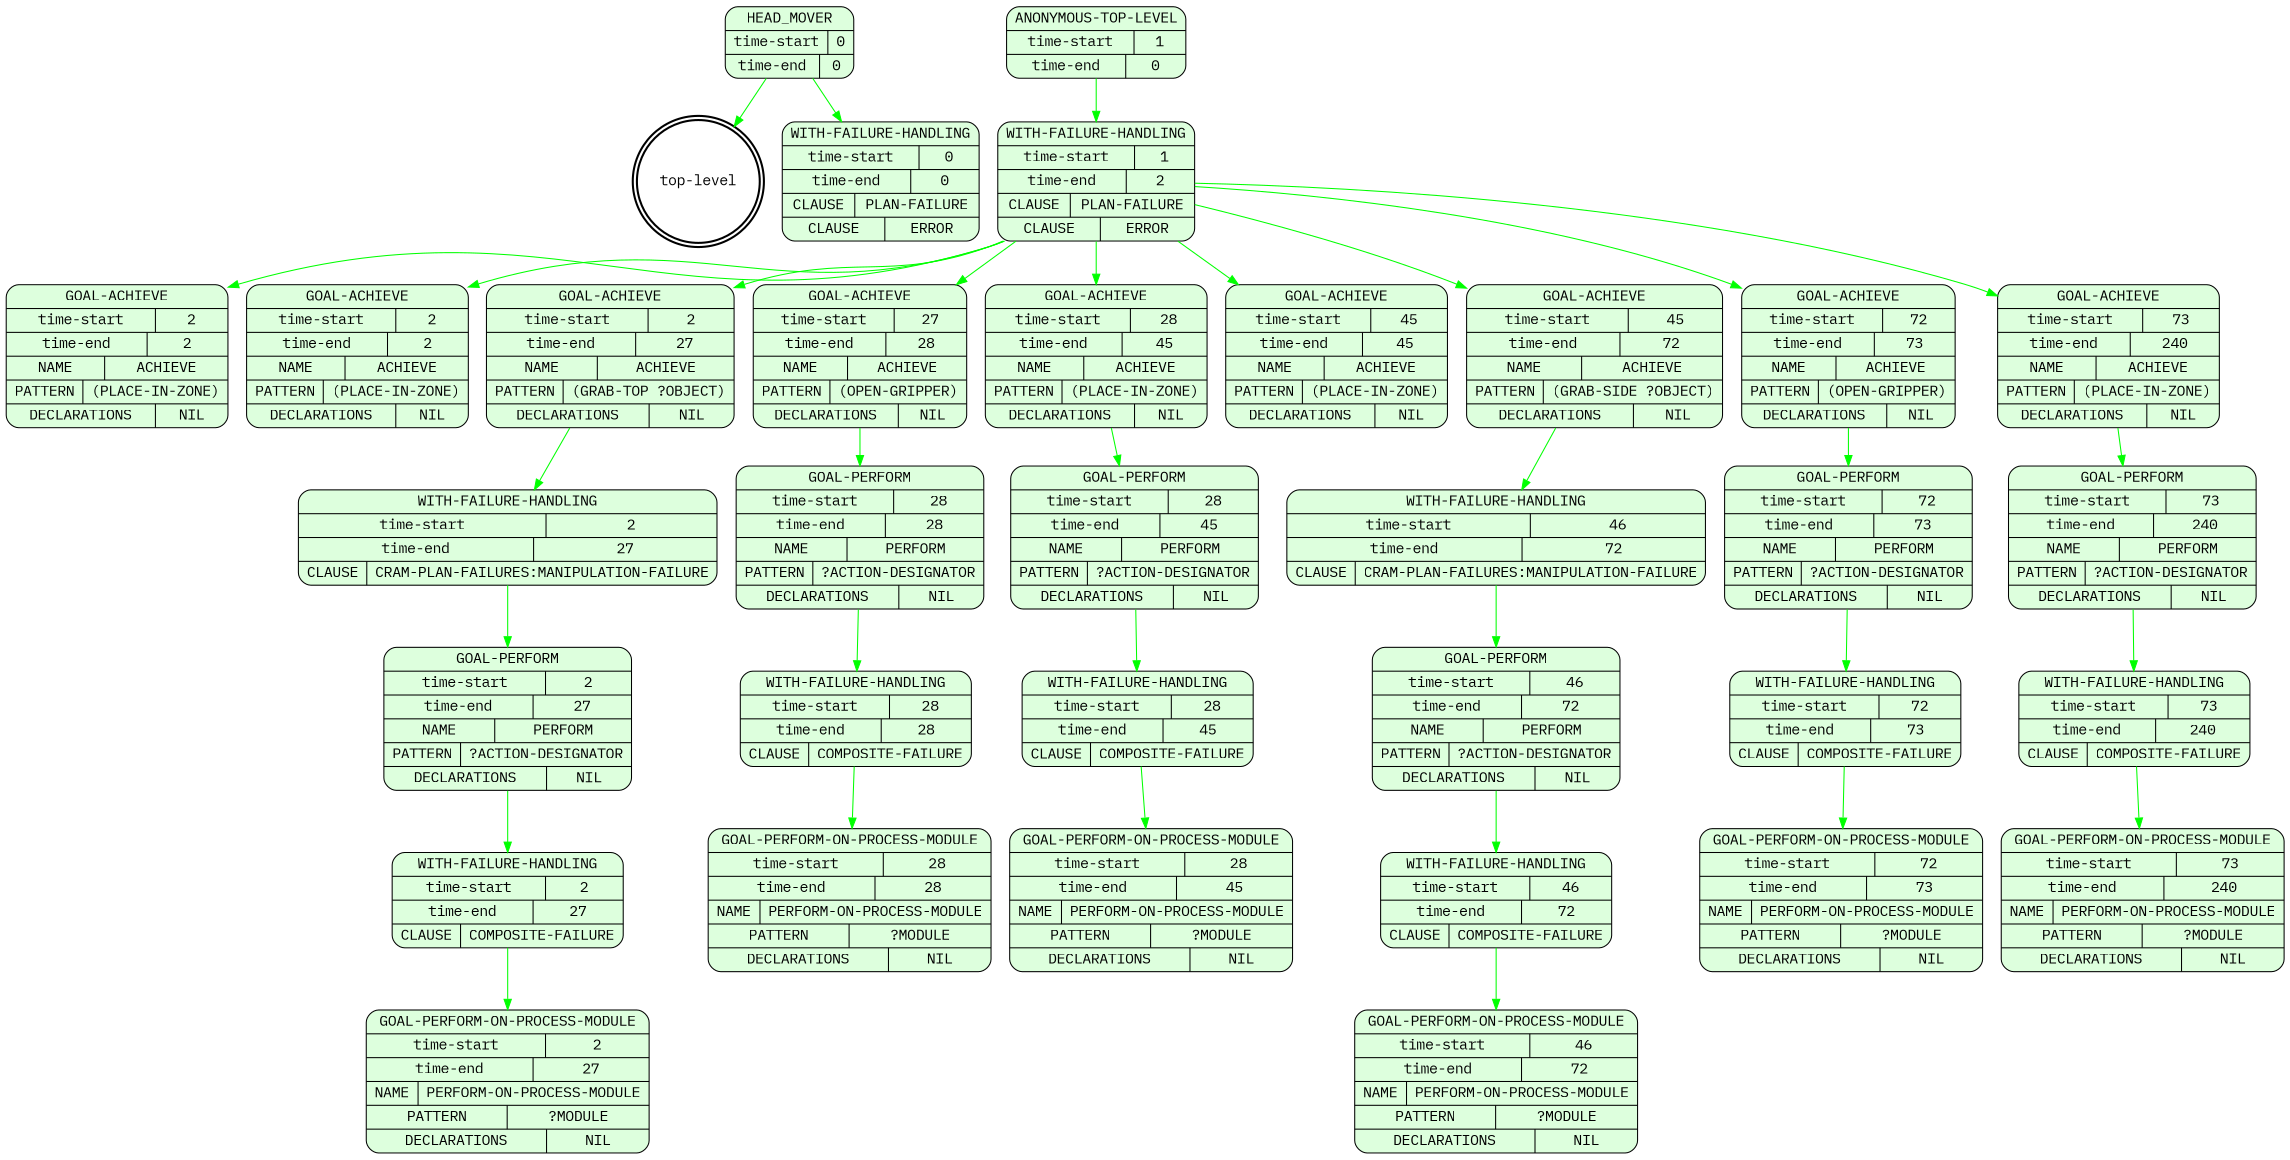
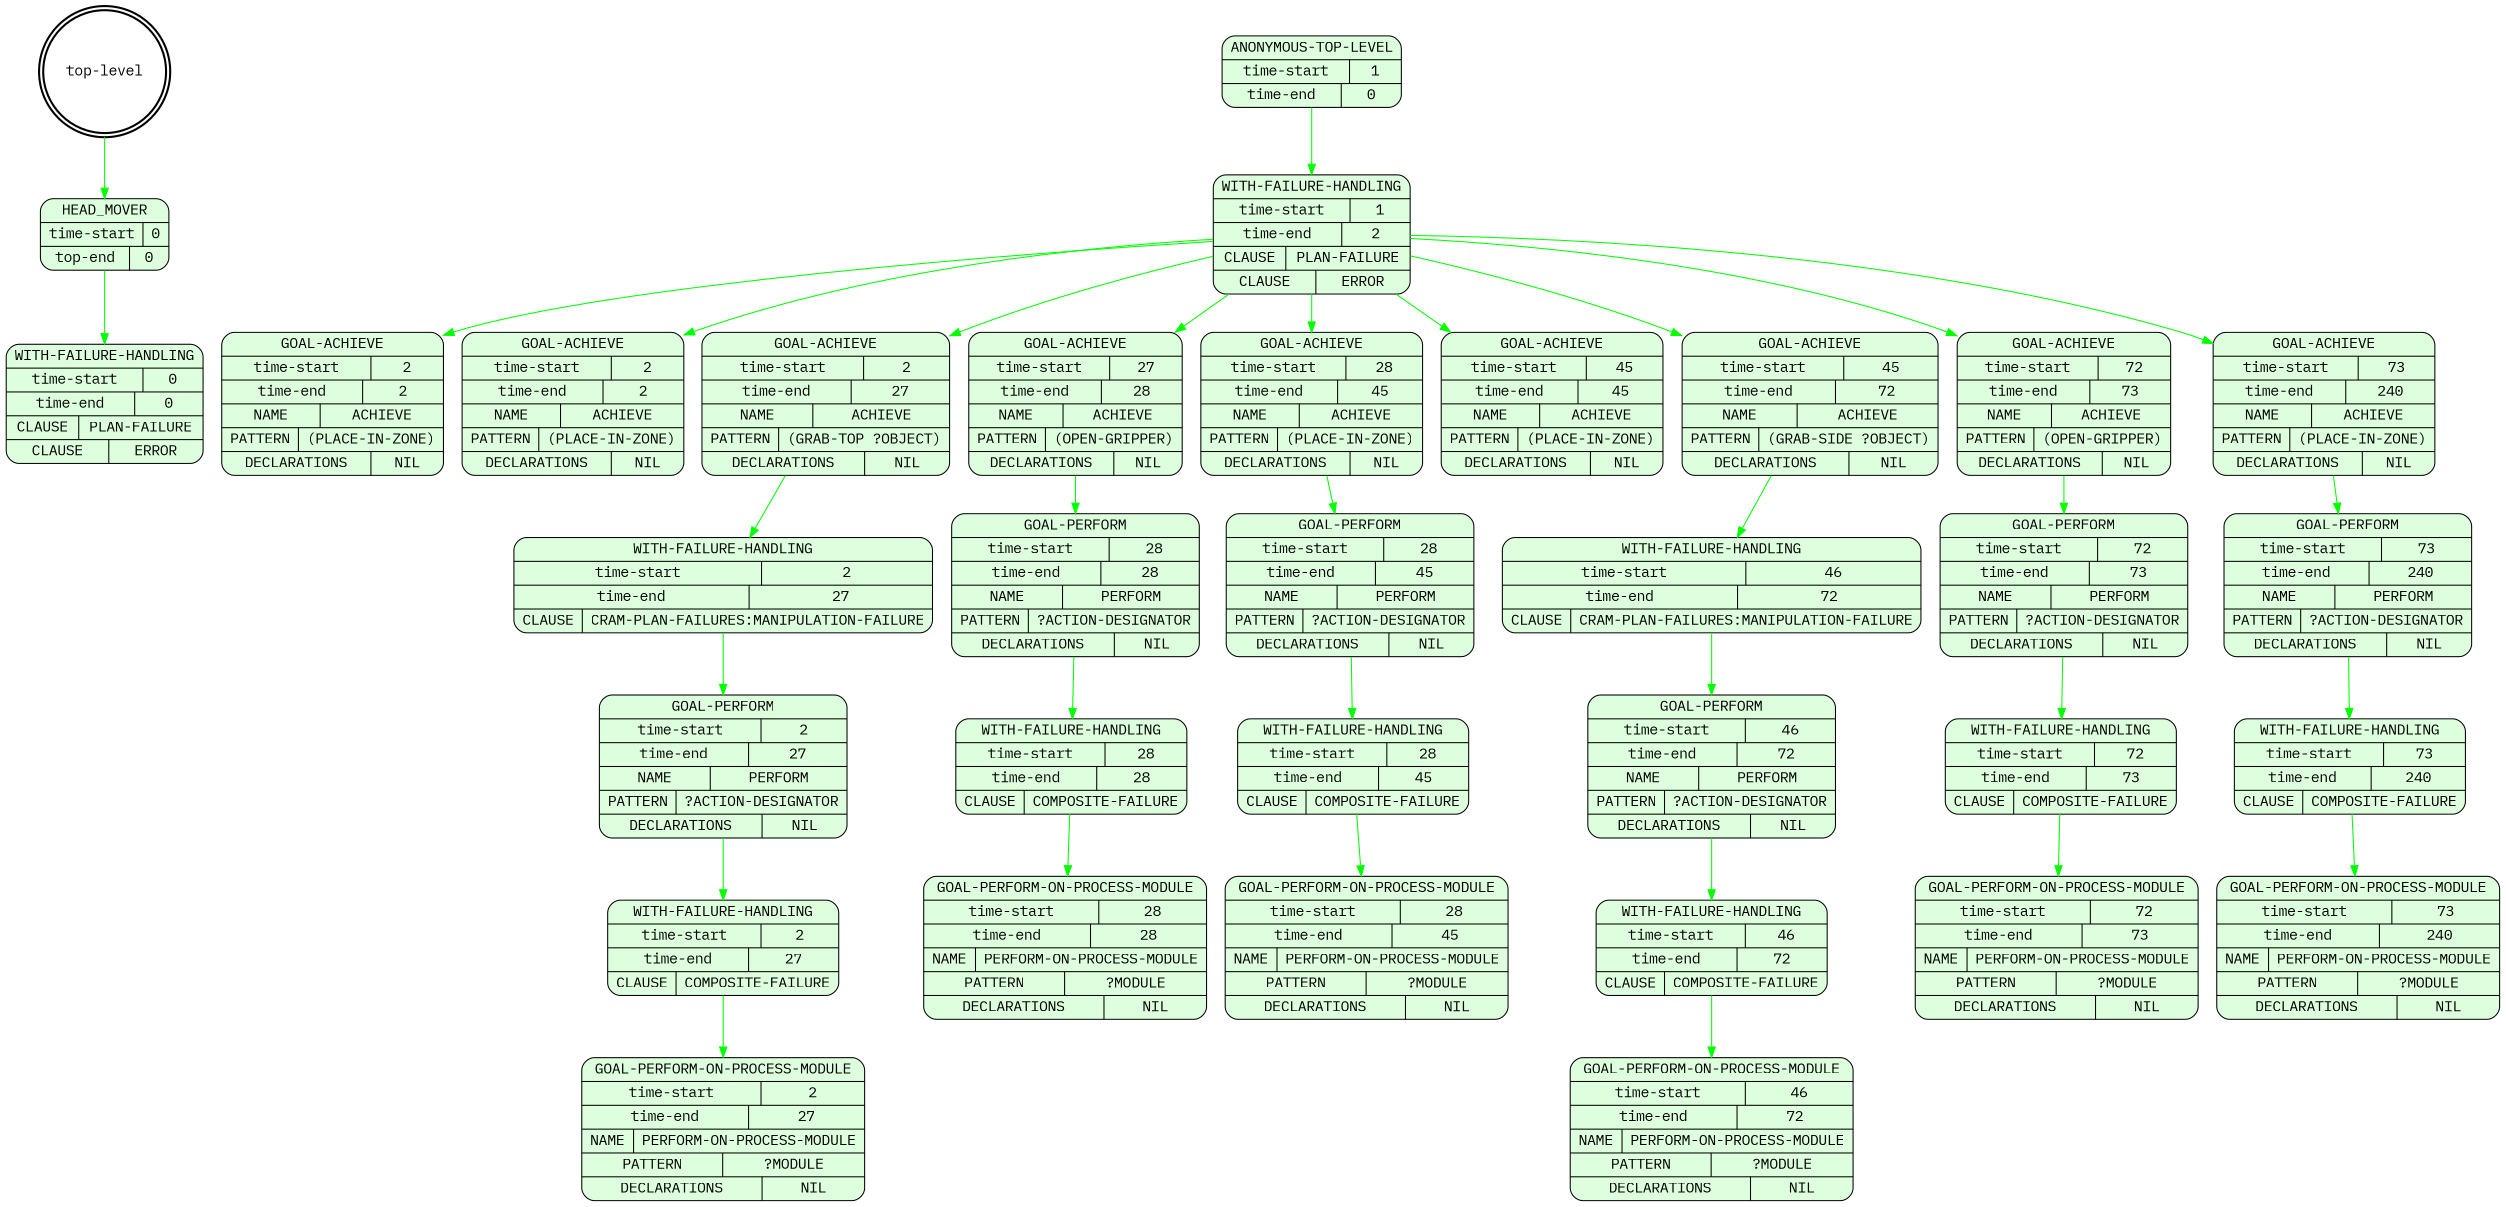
(772, 66) -> (85, 258)
(753, 98) -> (105, 163)
